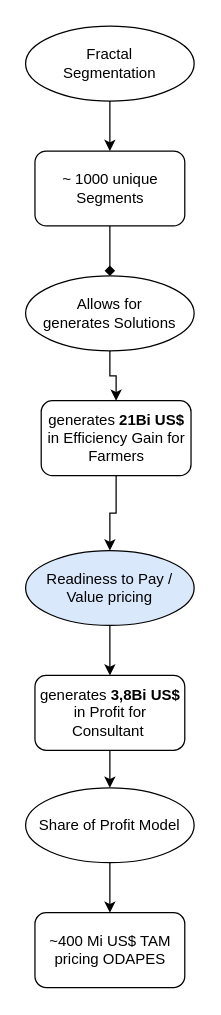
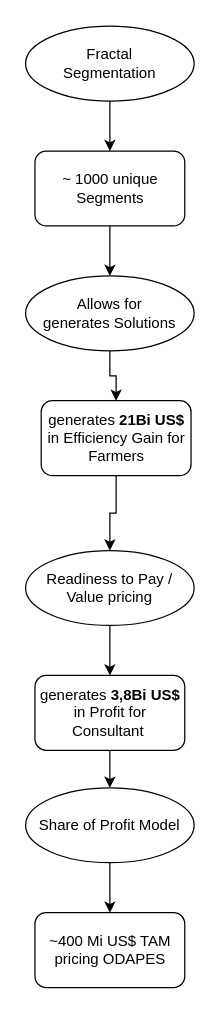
(110, 265) -> (110, 266)
(110, 588) -> (110, 588)
